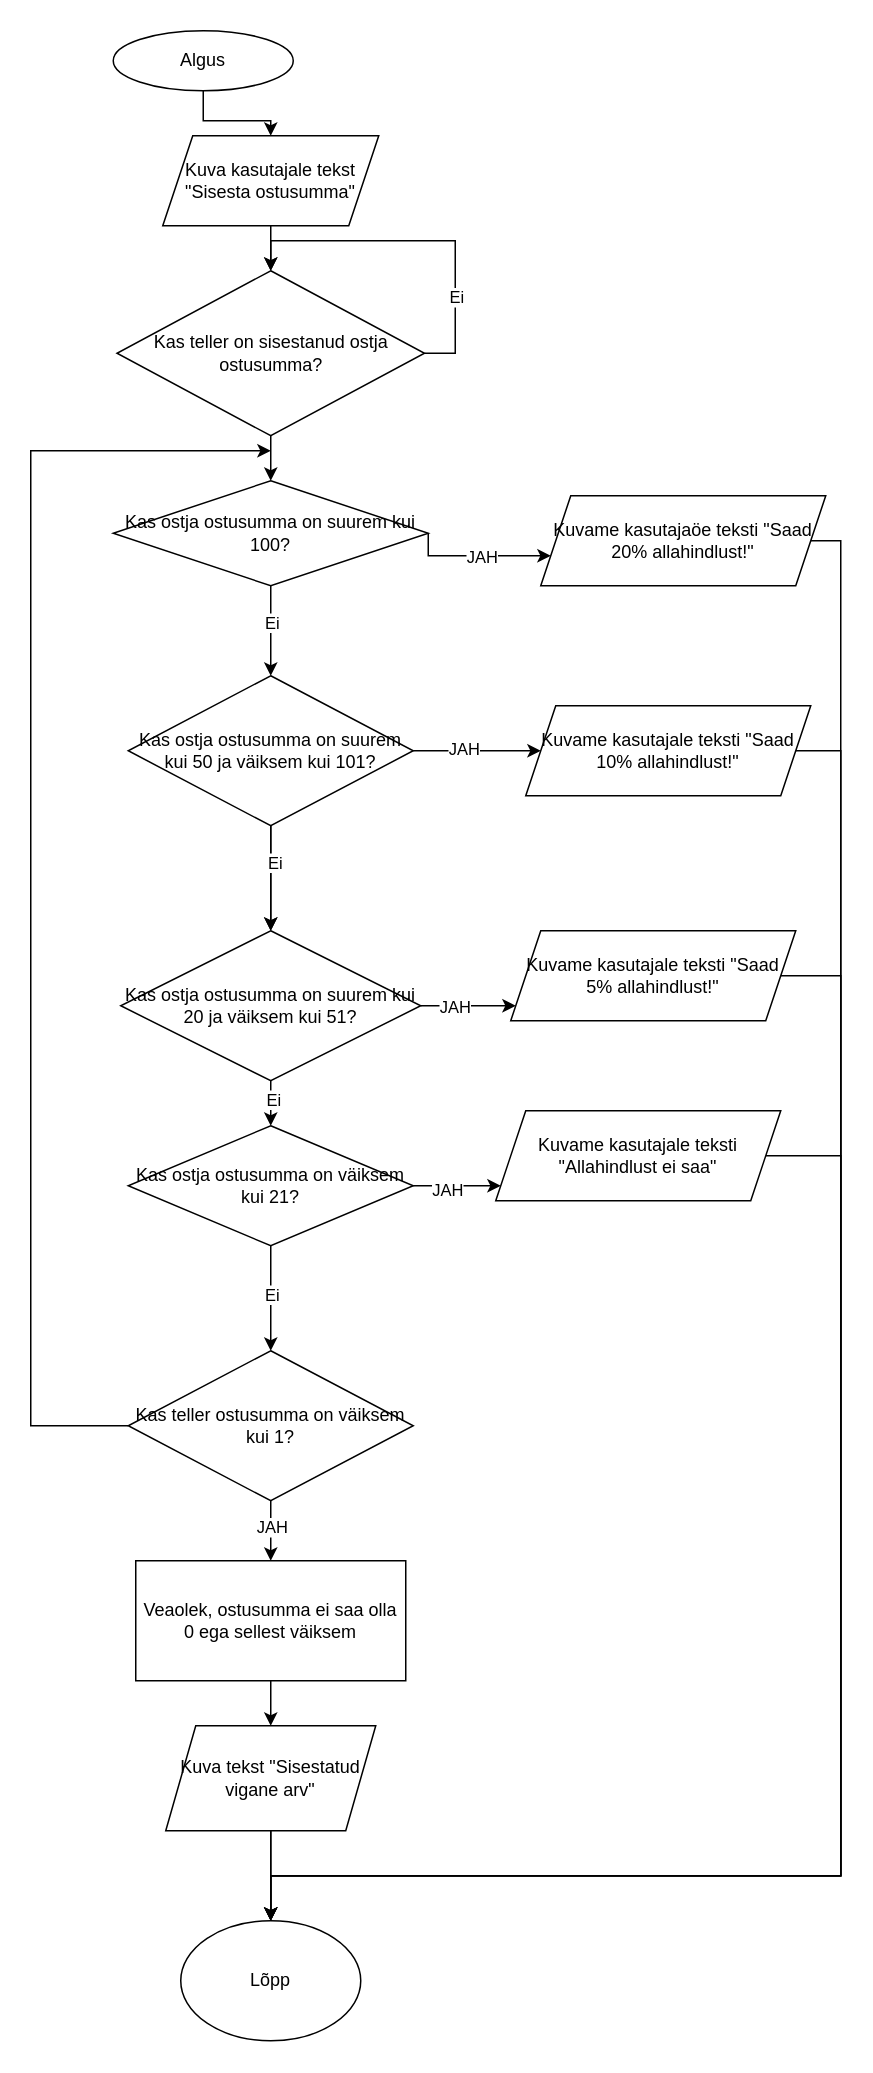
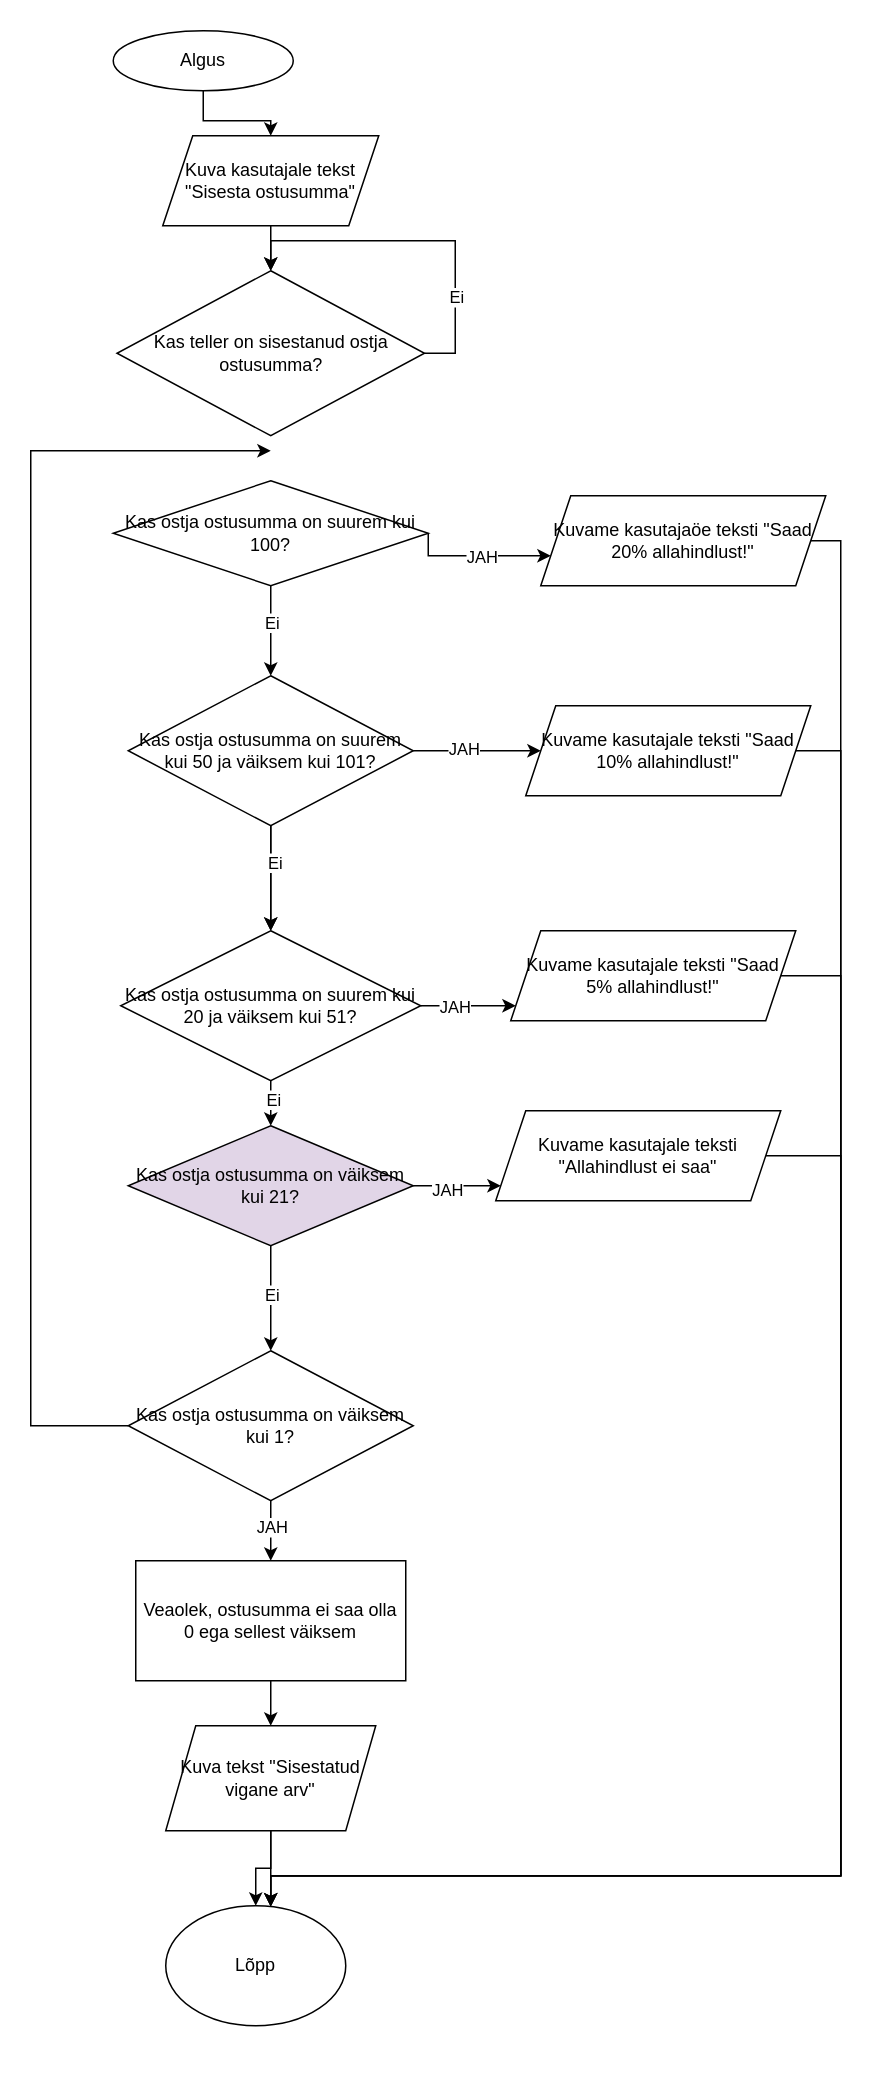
(271, 464) -> none
(271, 1186) -> (271, 1186)
(271, 1426) -> (271, 1426)
(271, 1981) -> (256, 1966)
